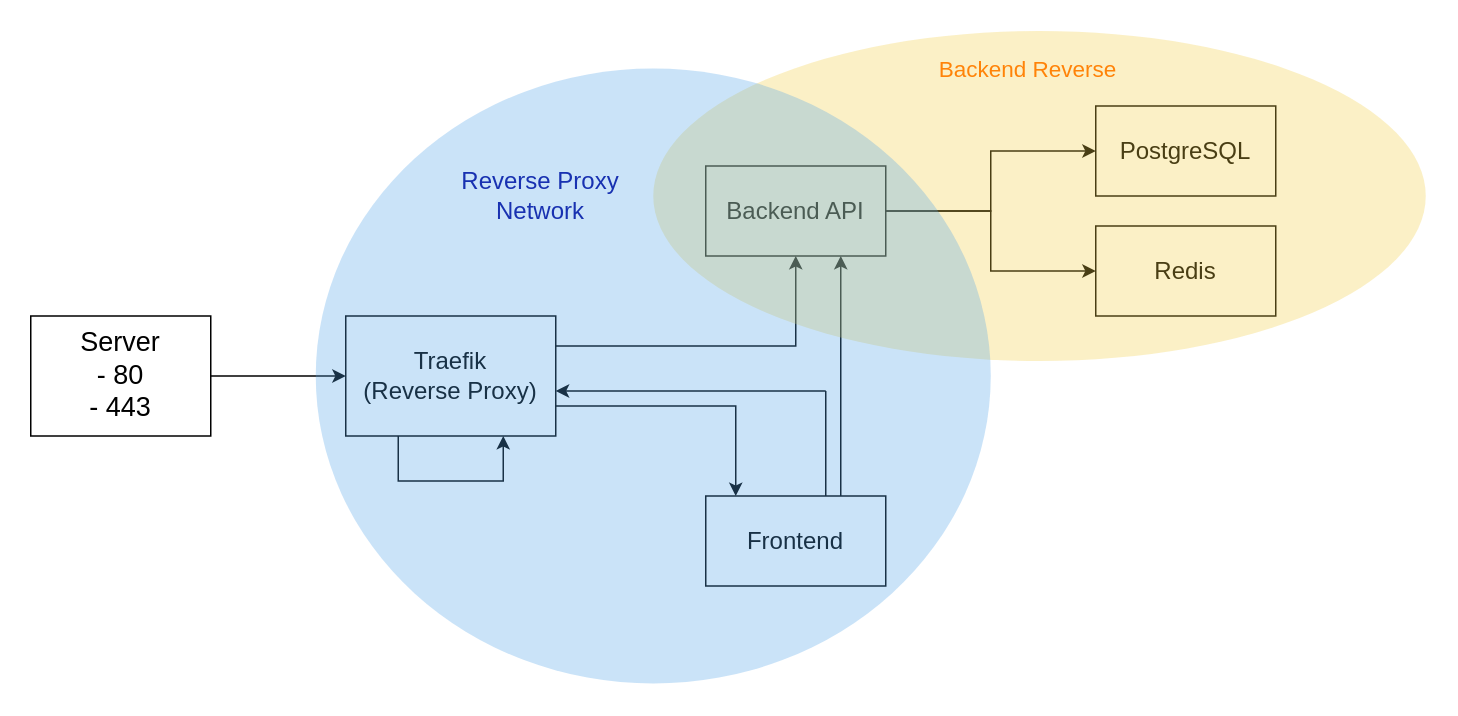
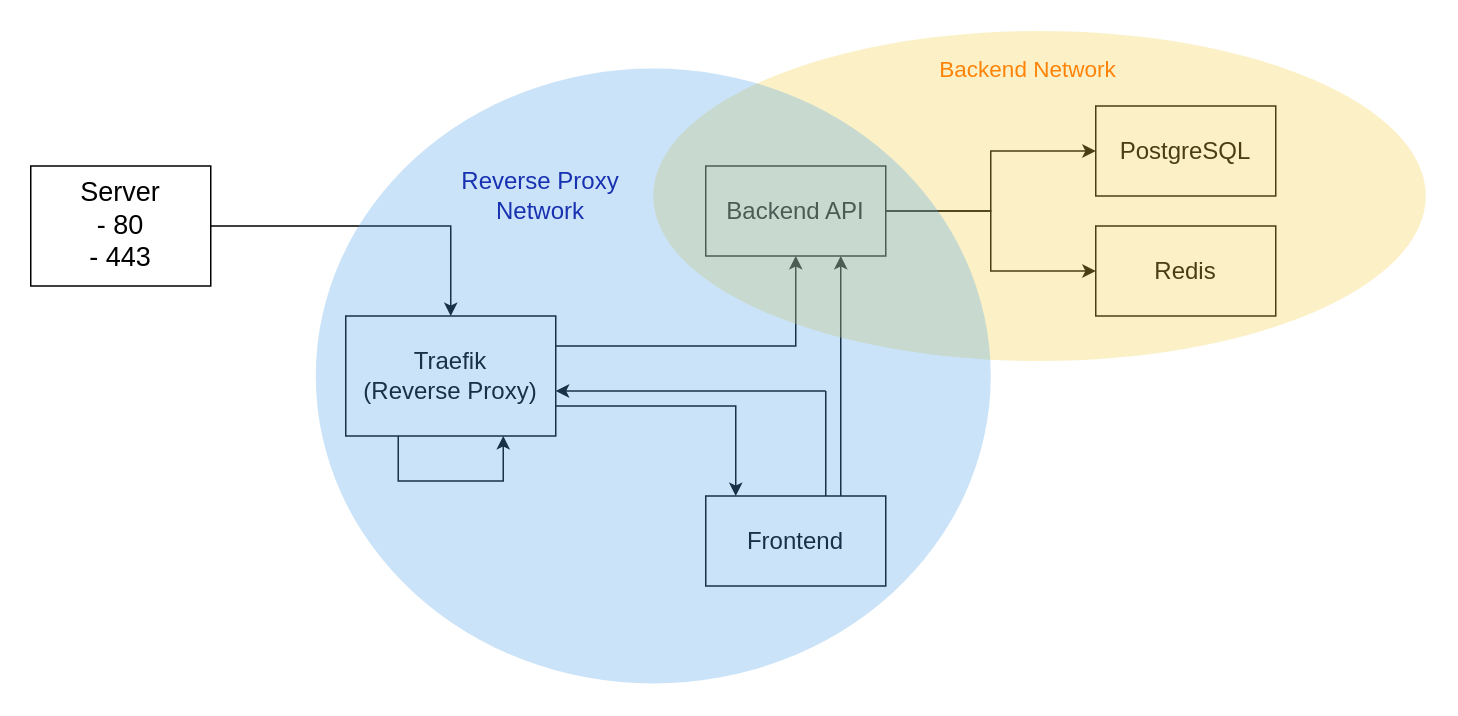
(1028, 68) -> (1028, 68)
(121, 376) -> (121, 226)
